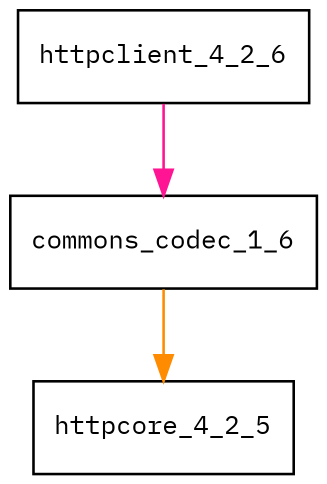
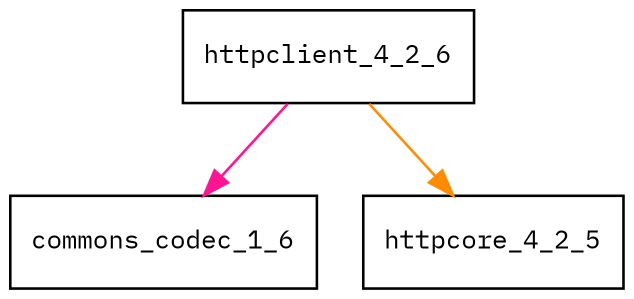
(164, 322) -> (402, 140)
